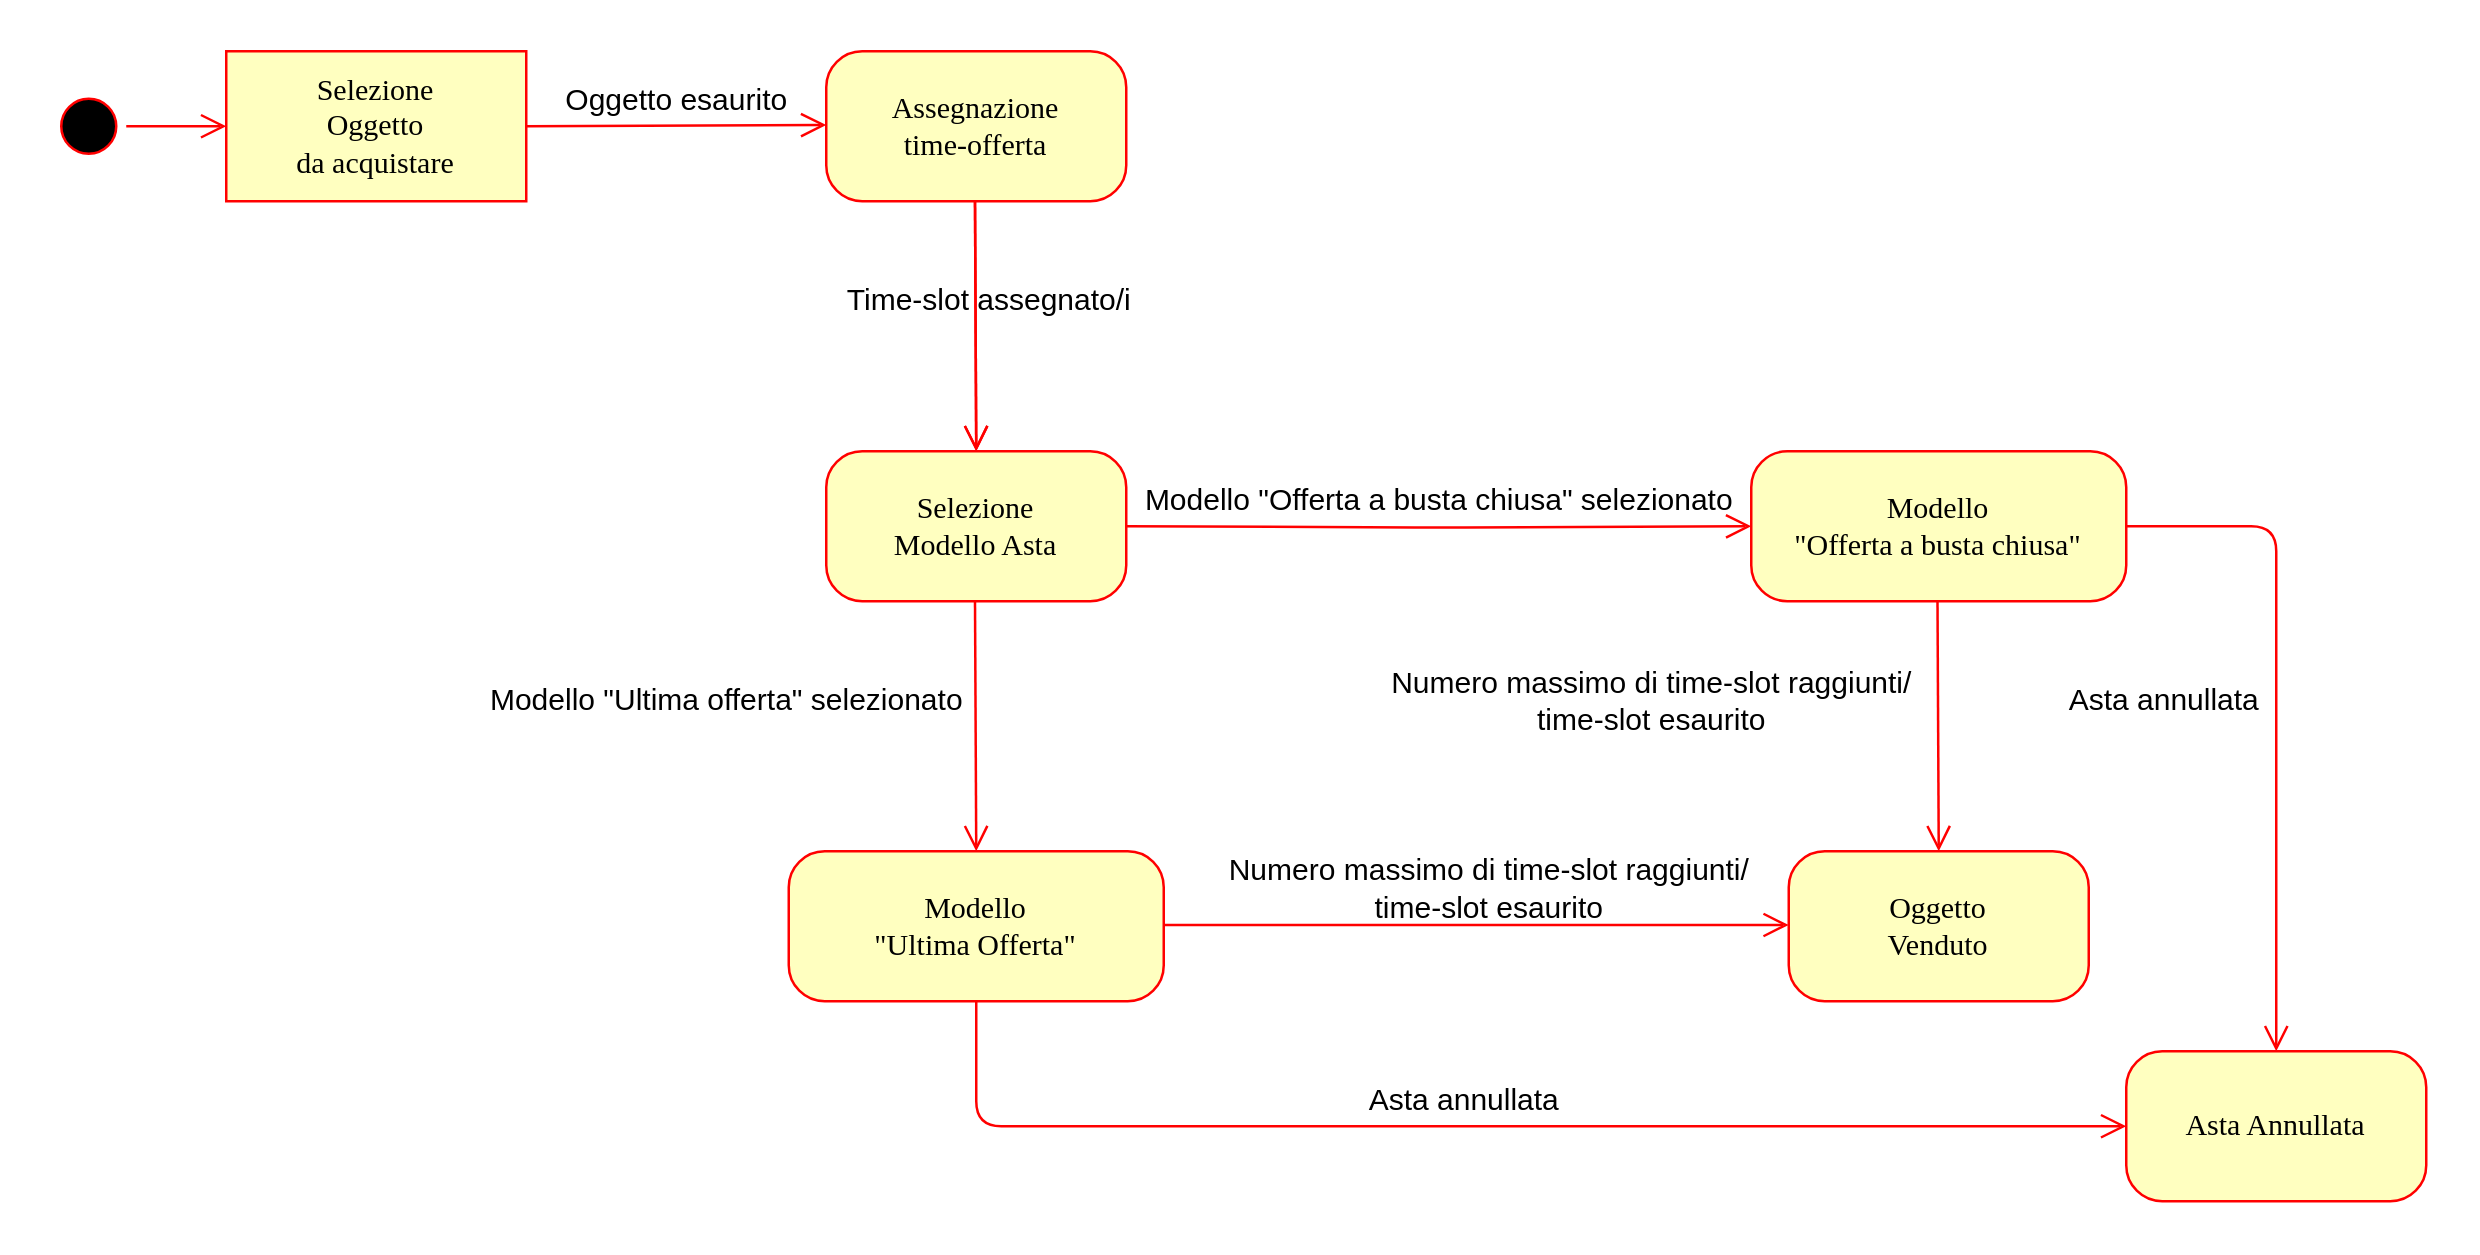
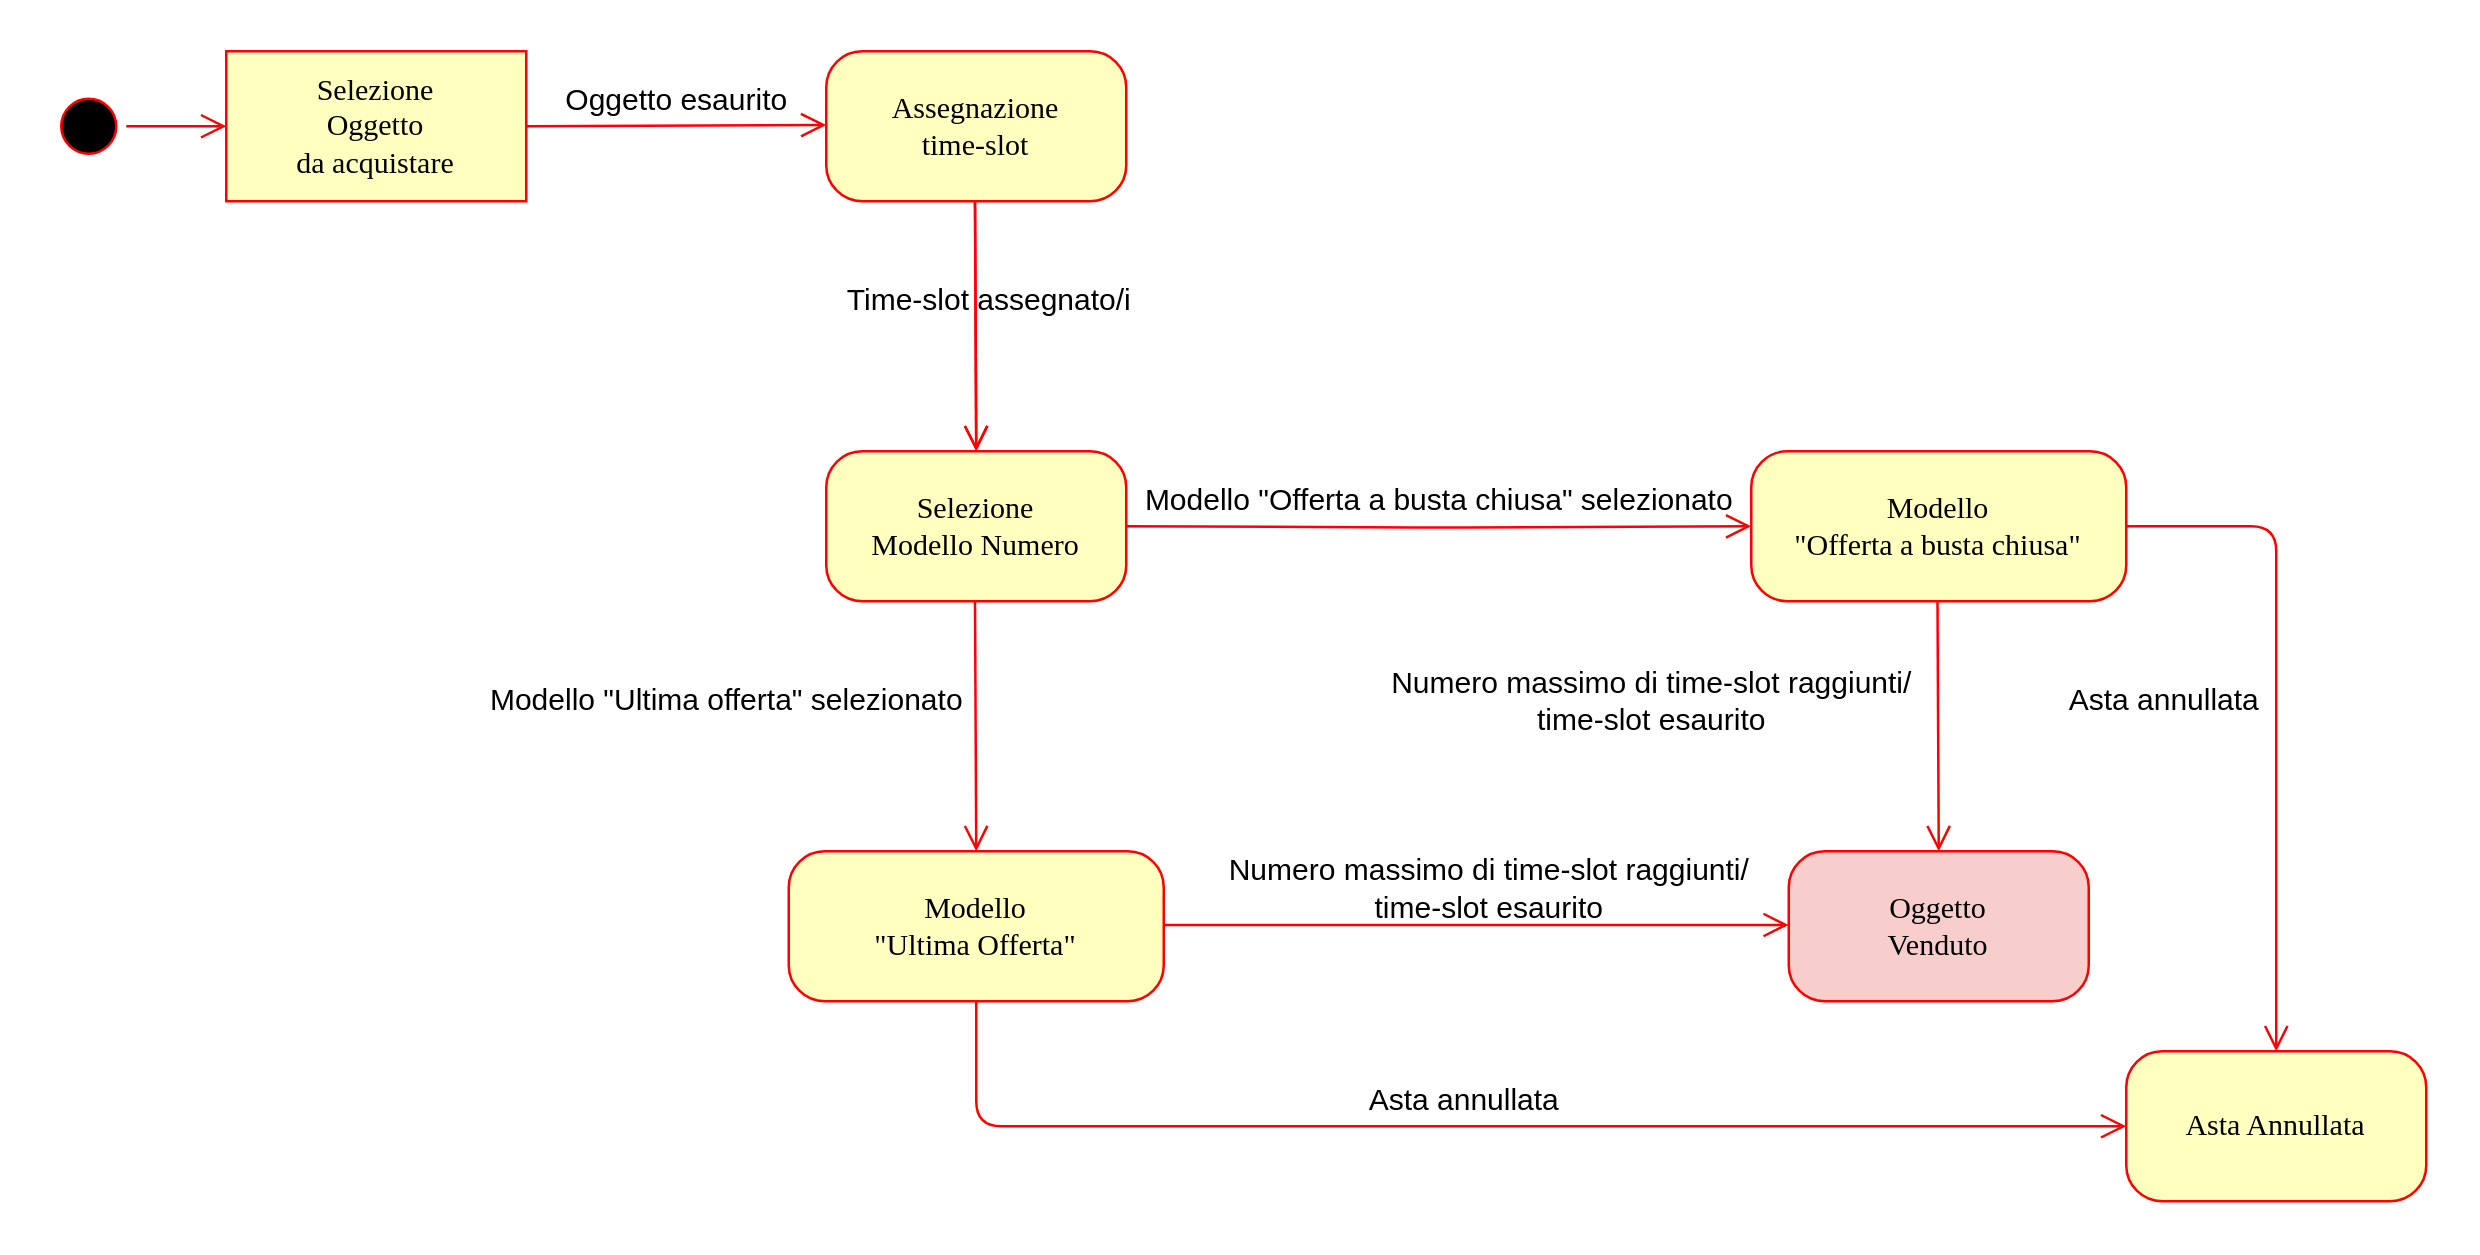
(976, 126) -> (976, 126)
(976, 526) -> (976, 526)
(1939, 926) -> (1939, 926)
